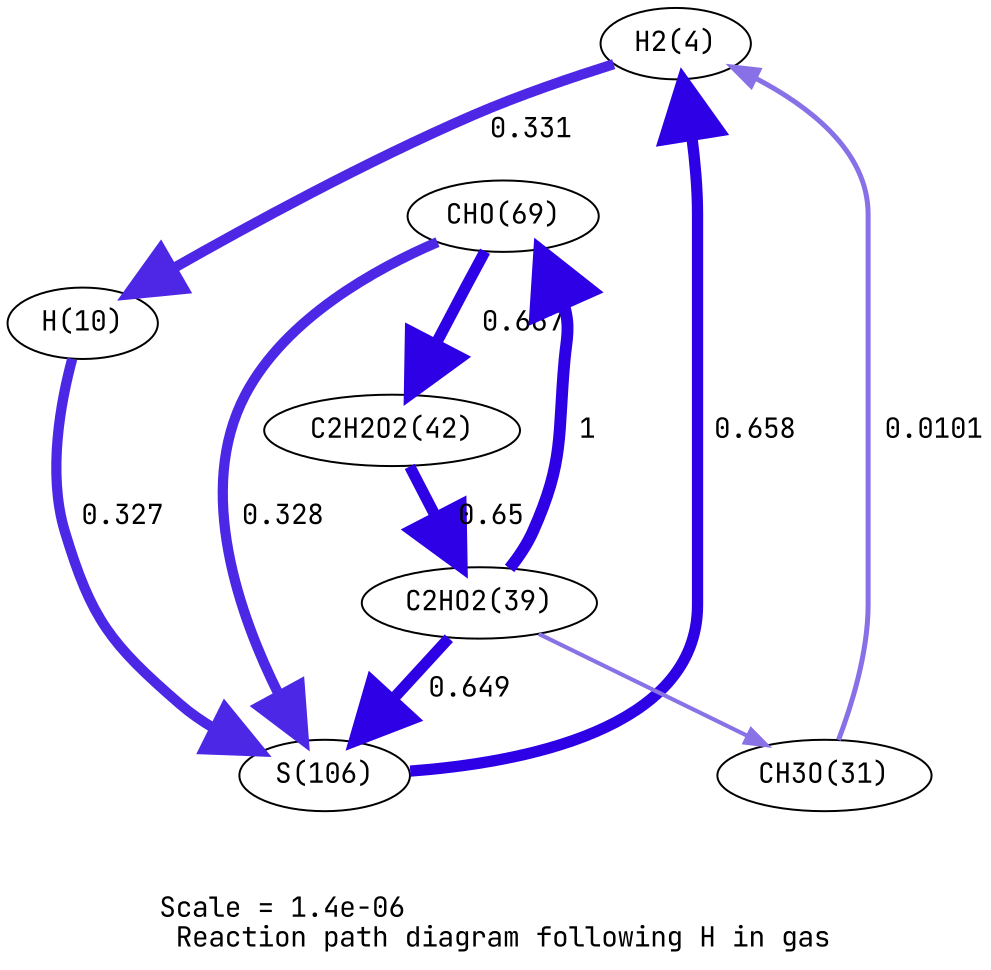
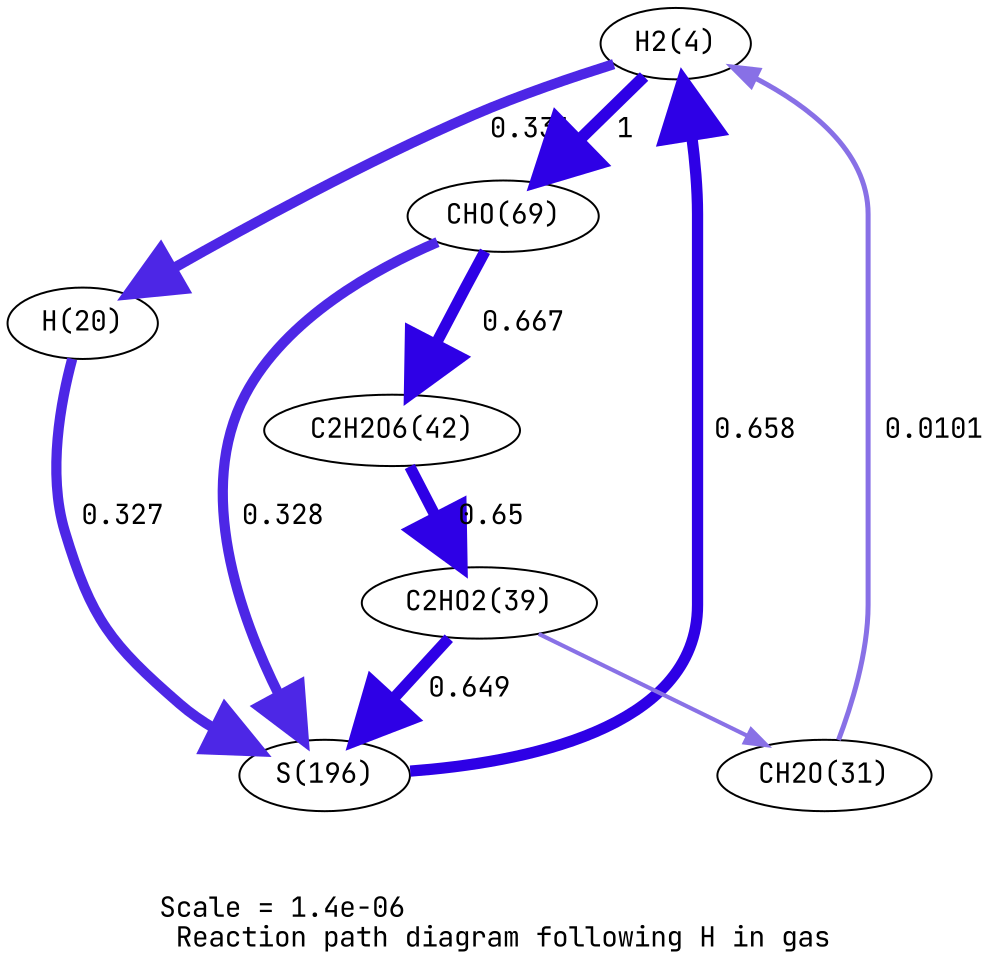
(83, 323) -> (83, 323)
(392, 430) -> (392, 430)
(559, 441) -> (612, 108)
(325, 775) -> (325, 775)
(824, 775) -> (824, 775)
